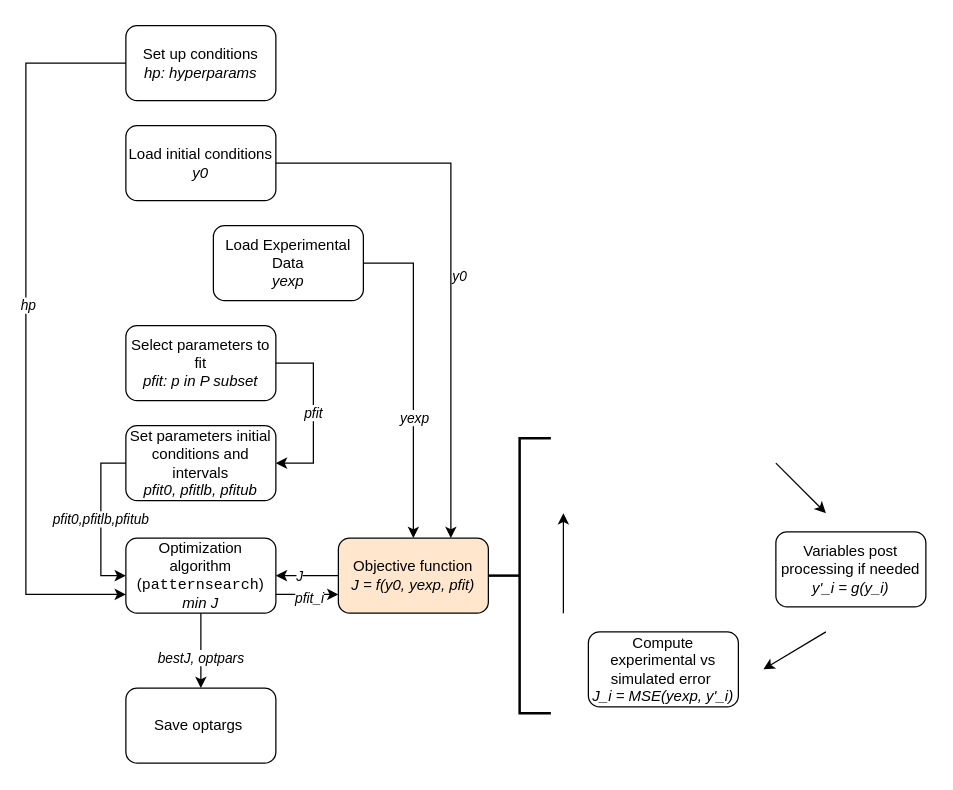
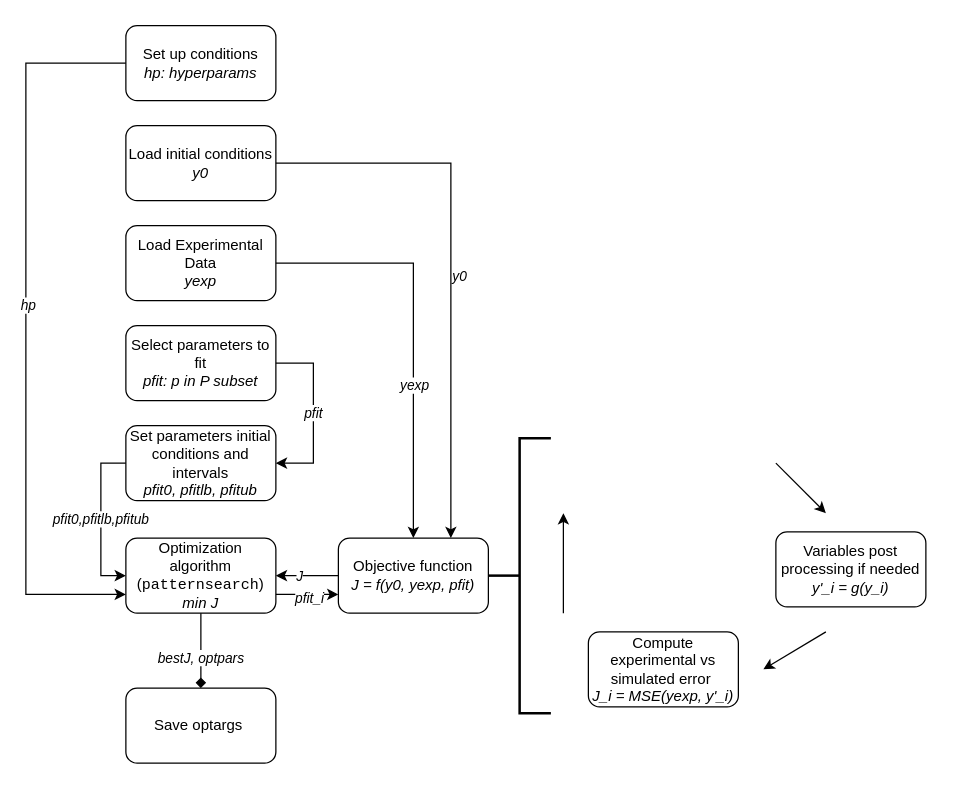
(288, 263) -> (201, 263)
(413, 576) -> (413, 576)
(201, 678) -> (201, 677)
